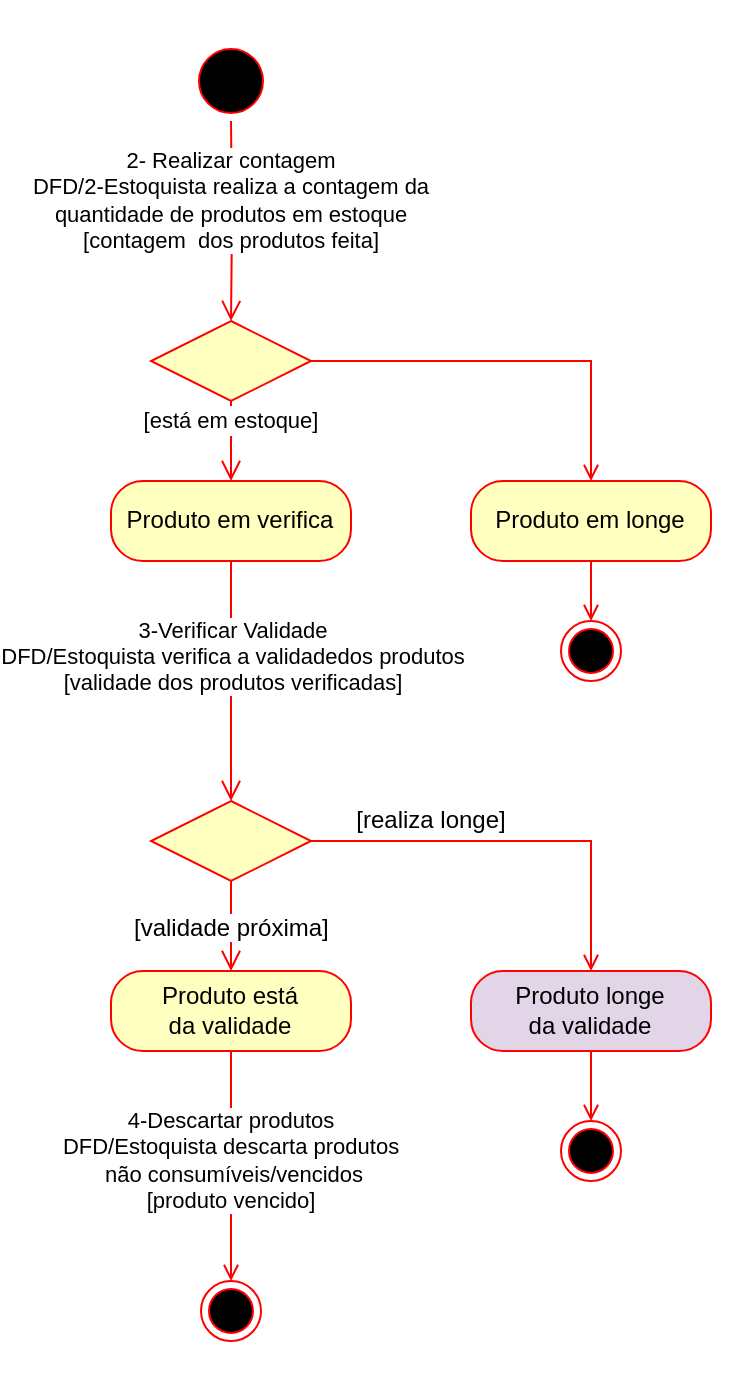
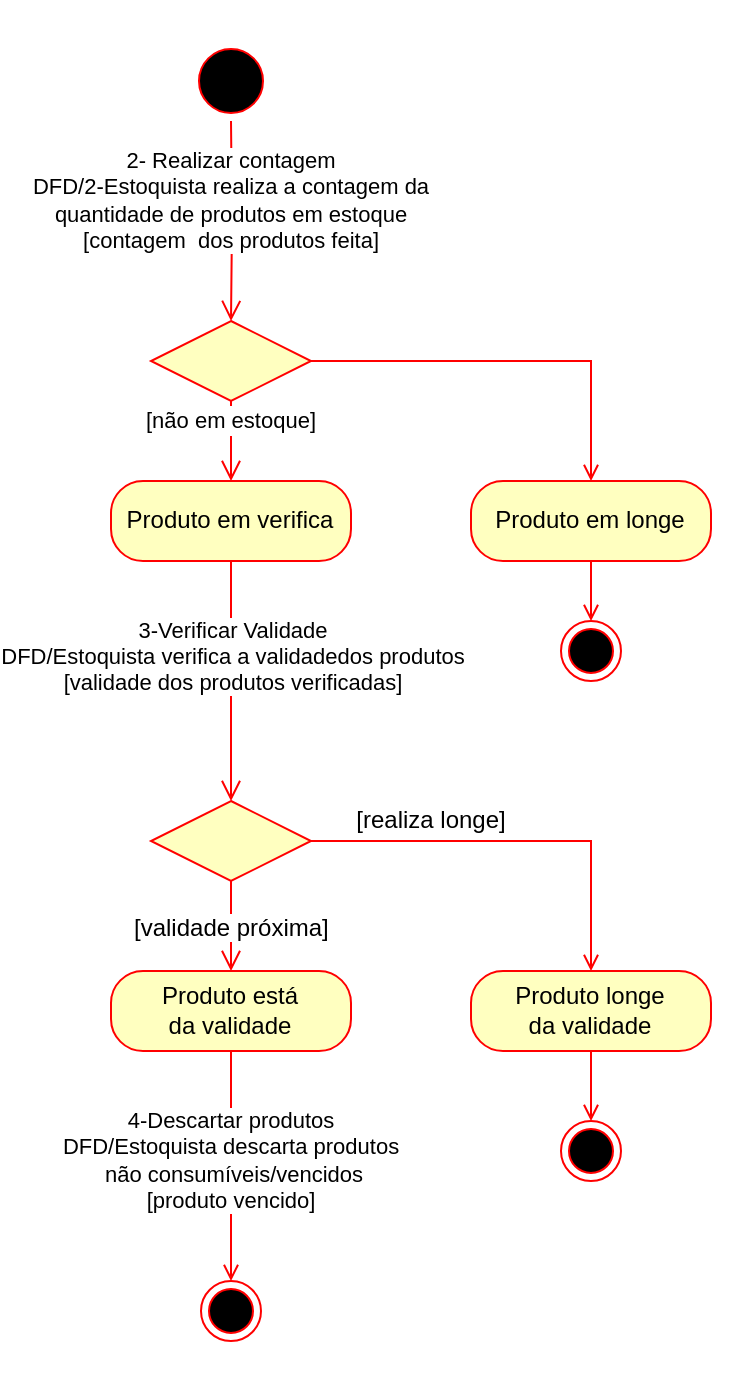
(232, 421) -> (232, 421)
(591, 1011) -> (591, 1011)
